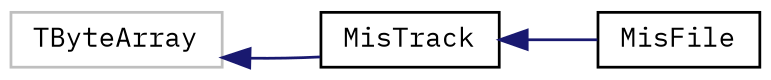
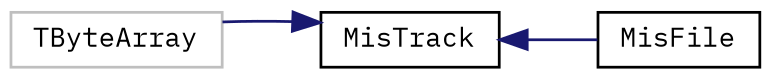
(285, 58) -> (258, 21)
